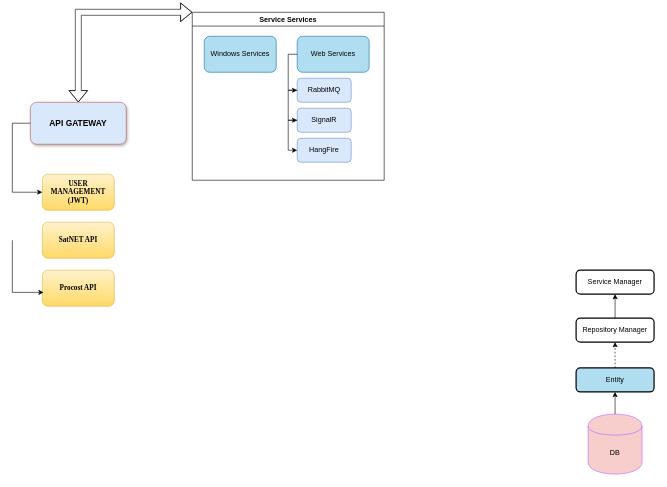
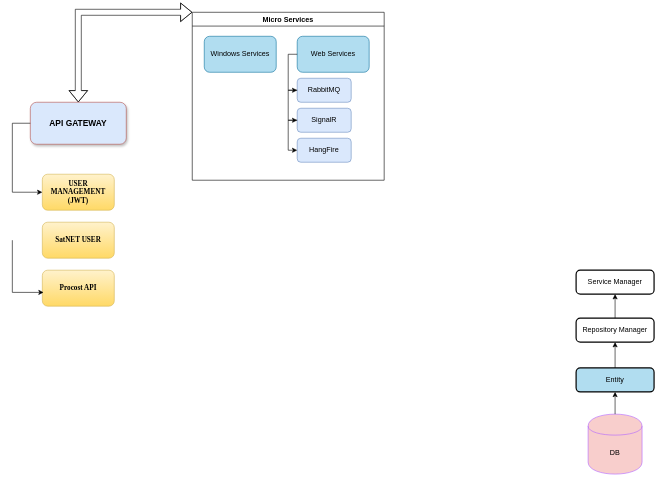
(288, 20) -> (288, 20)
(78, 240) -> (78, 240)
(615, 357) -> (615, 357)
